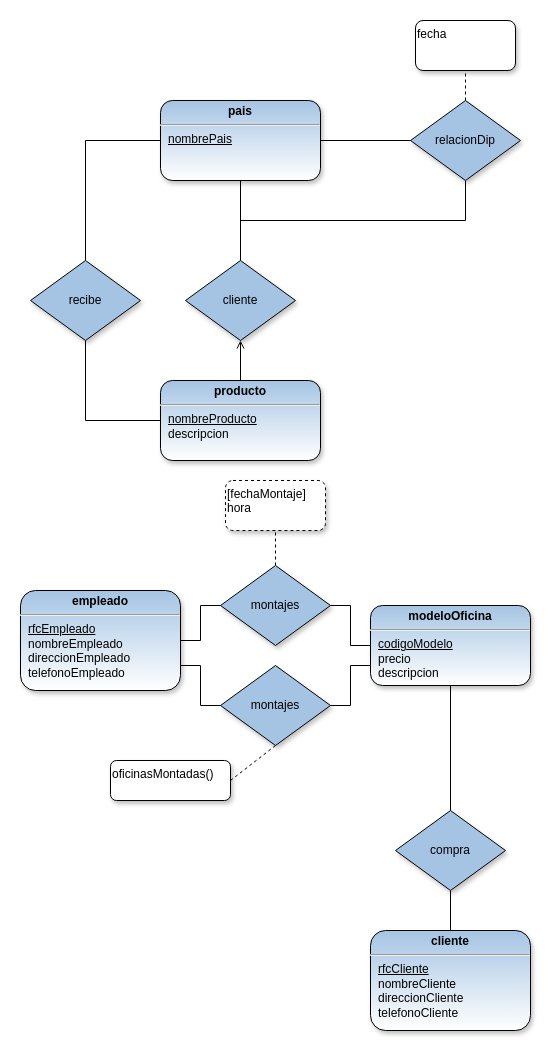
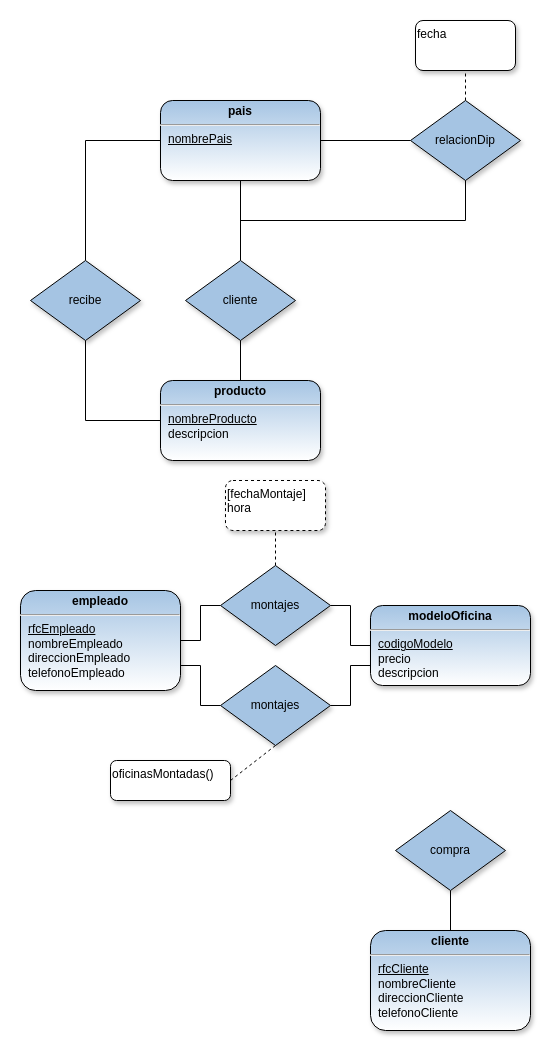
(241, 346) -> (241, 346)
(451, 749) -> none
